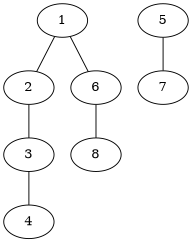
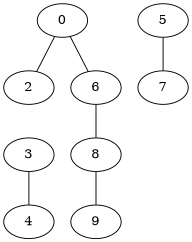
(62, 21) -> (62, 21)
(29, 121) -> none
none -> (96, 222)
